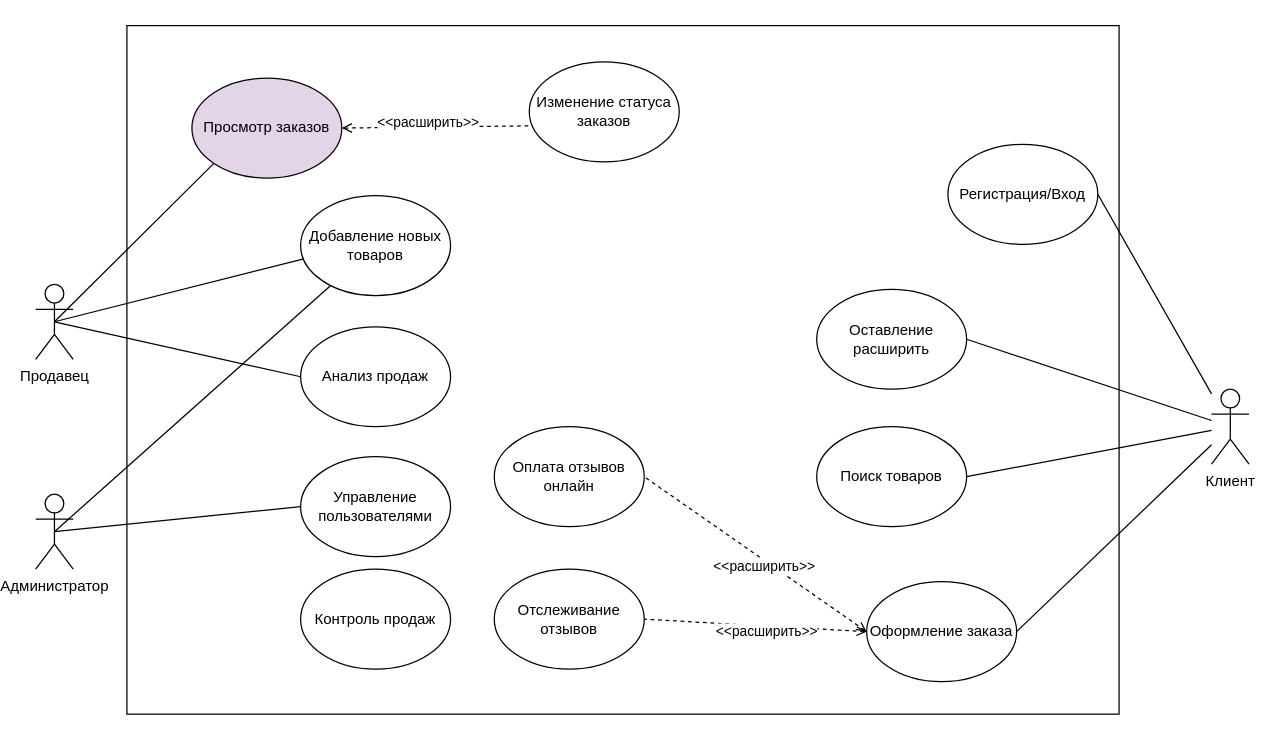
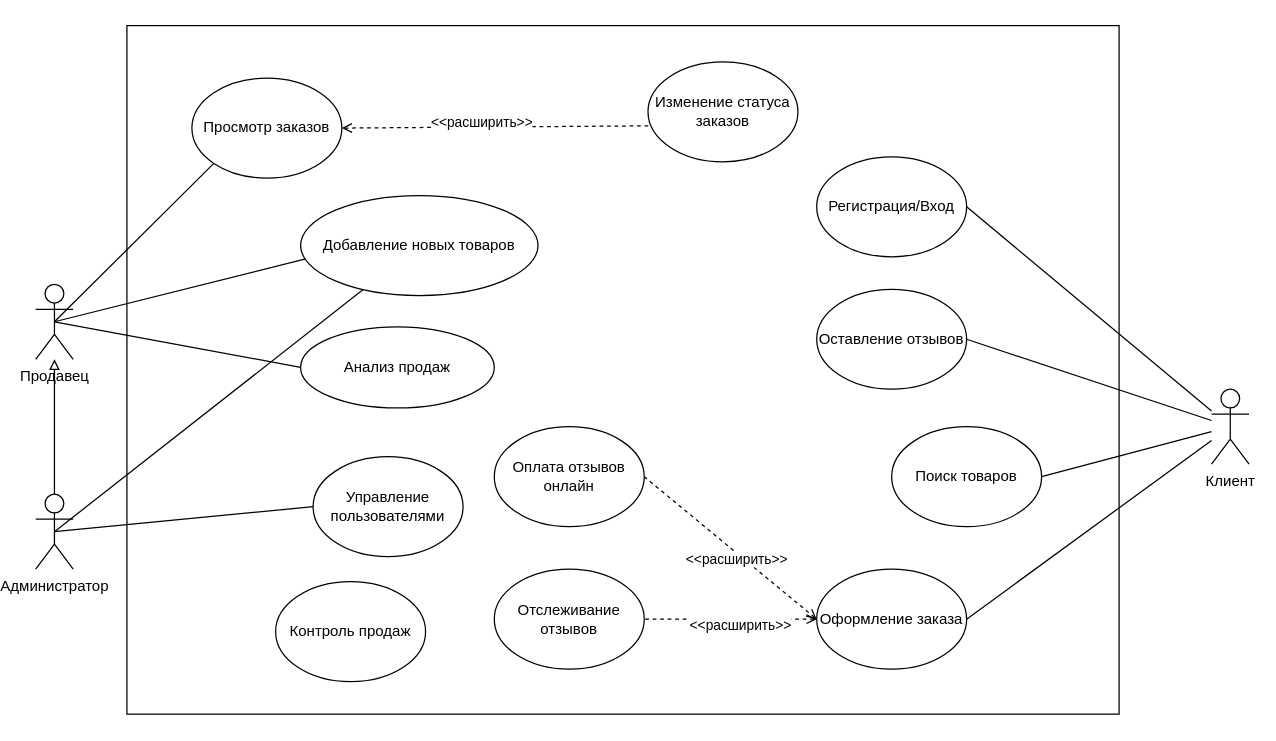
(604, 112) -> (723, 112)
(267, 128) -> (267, 128)
(1023, 194) -> (892, 207)
(376, 246) -> (419, 246)
(892, 339) -> (892, 339)
(376, 377) -> (398, 368)
none -> (54, 432)
(892, 477) -> (967, 477)
(376, 507) -> (388, 507)
(376, 619) -> (351, 632)
(942, 632) -> (892, 619)
